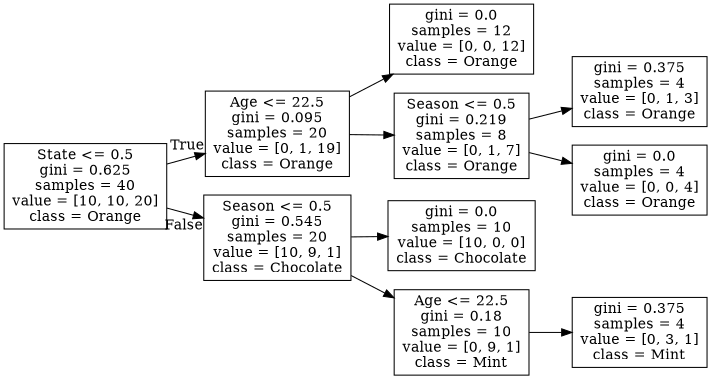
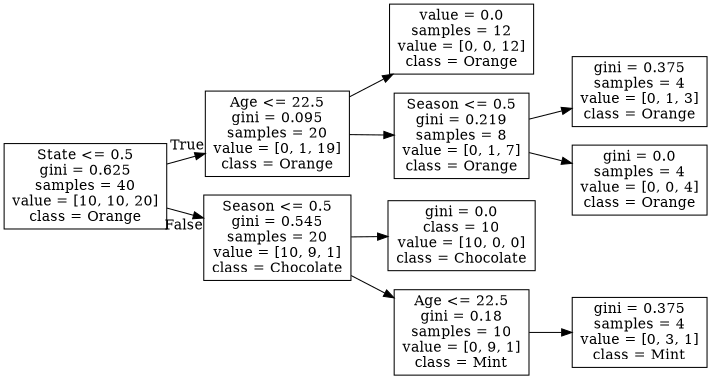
(462, 39) -> (462, 39)
(462, 236) -> (462, 236)
